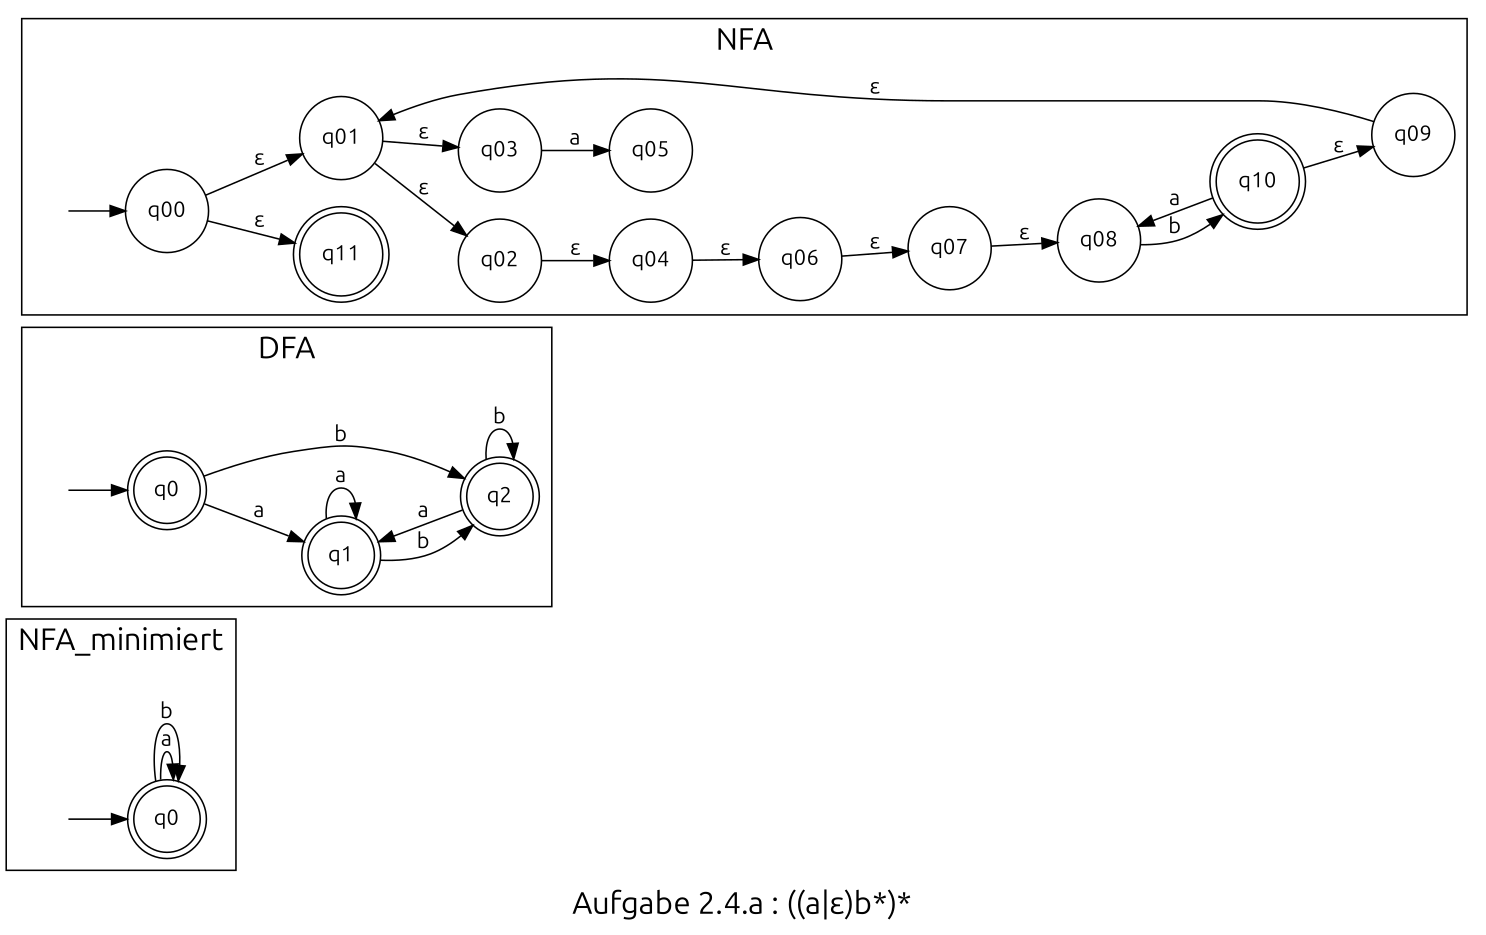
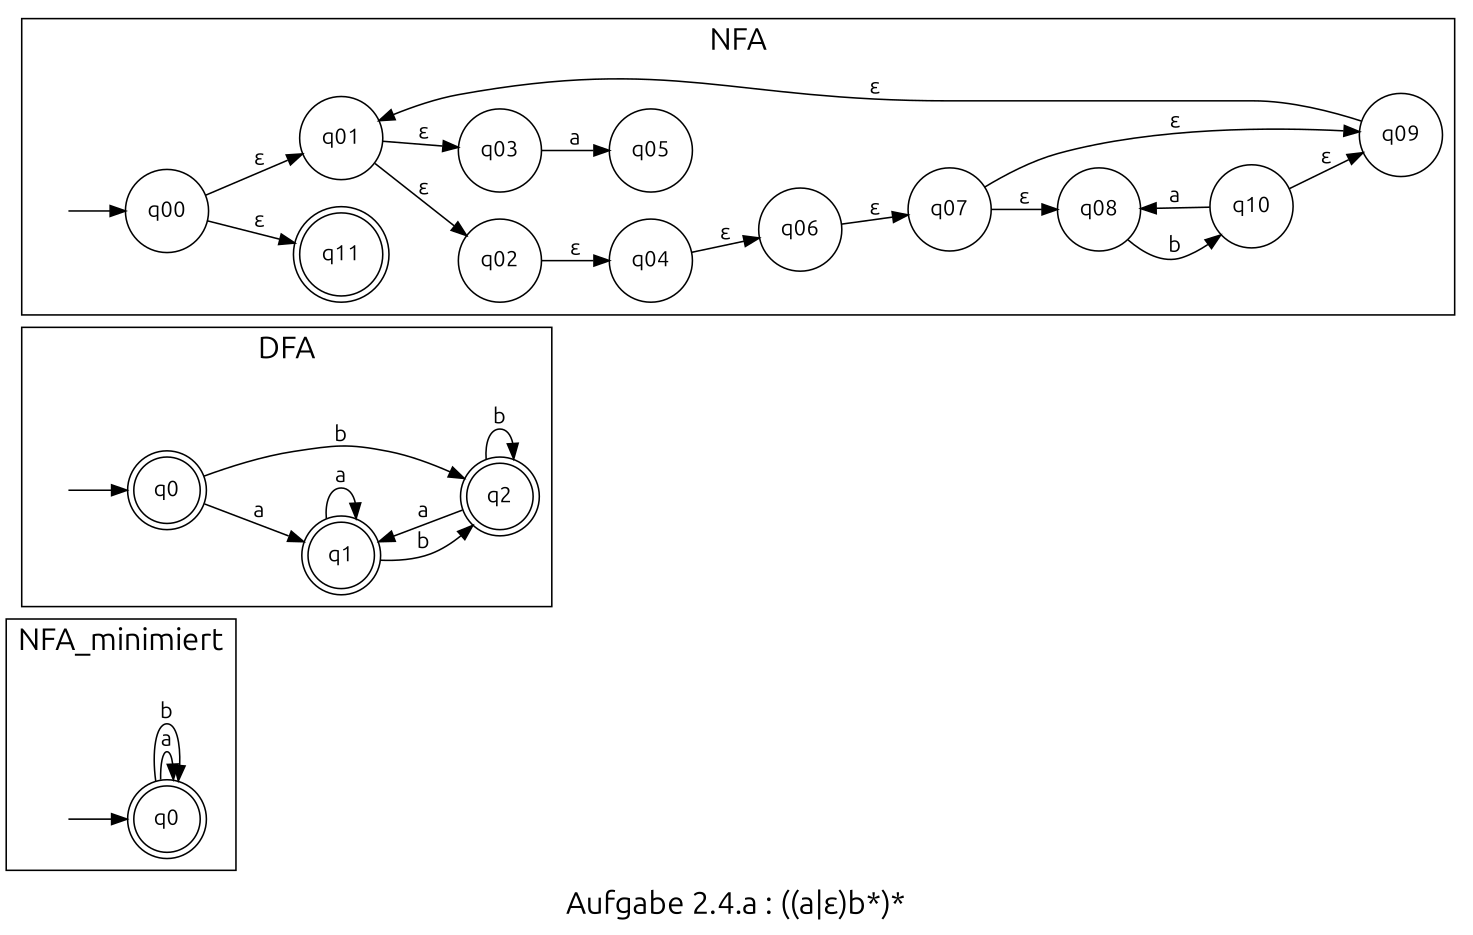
none -> (1160, 135)
(1258, 182) -> (1252, 206)
